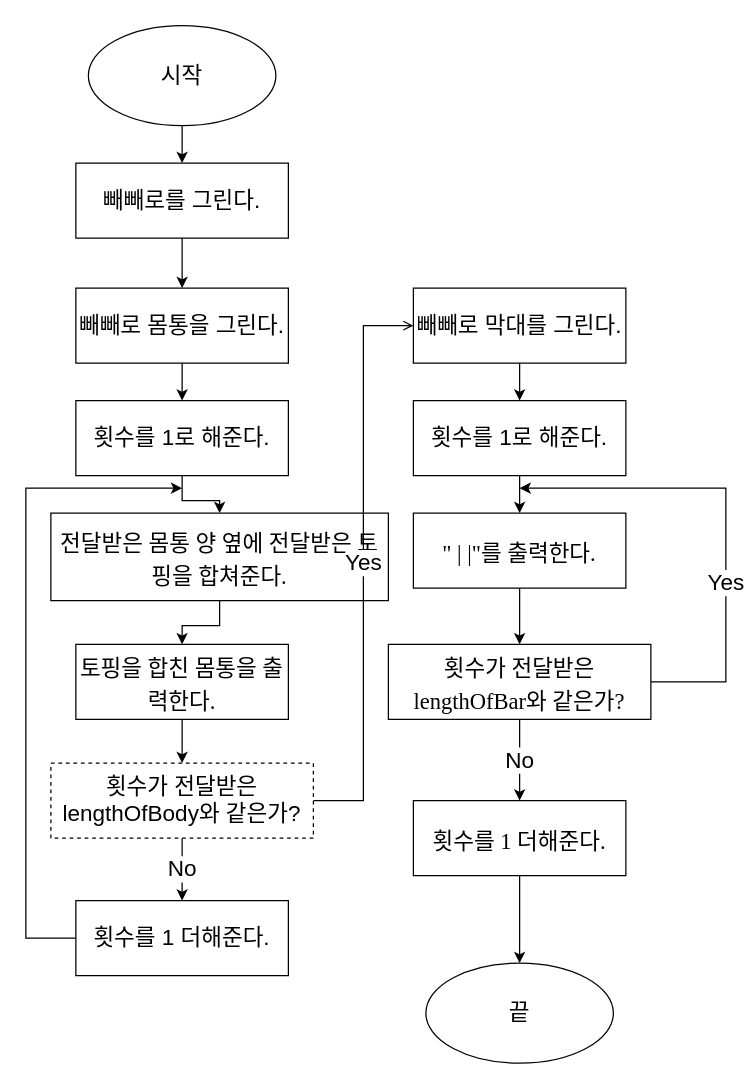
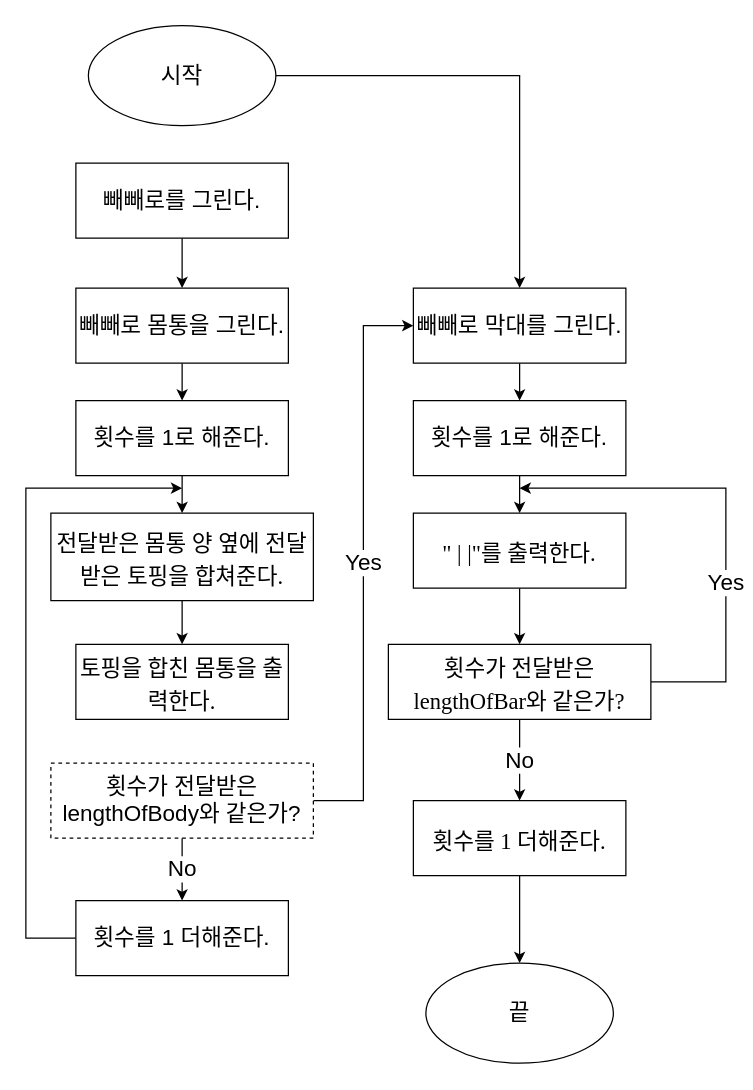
(182, 149) -> (499, 76)
(405, 326) -> (403, 326)
(219, 557) -> (182, 557)
(182, 743) -> none
